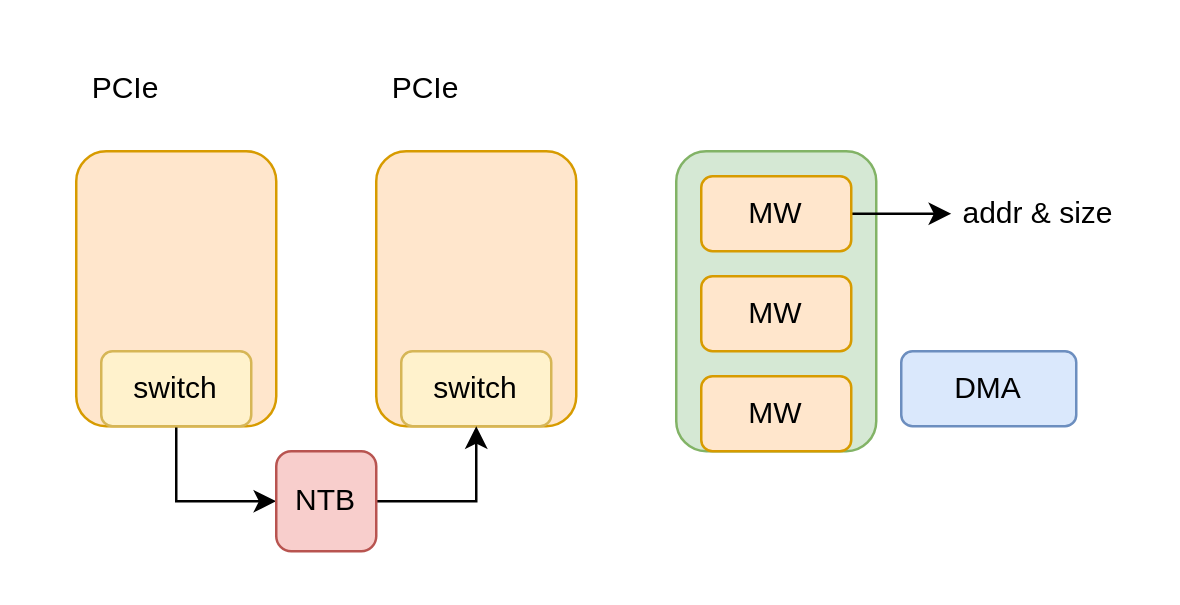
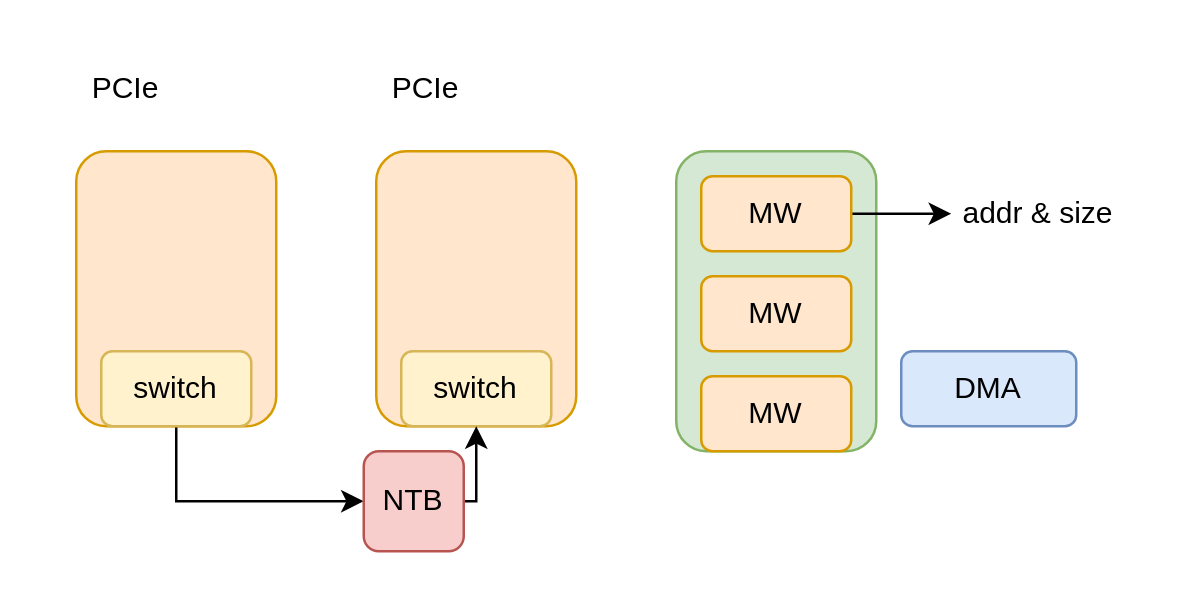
(326, 501) -> (414, 501)
